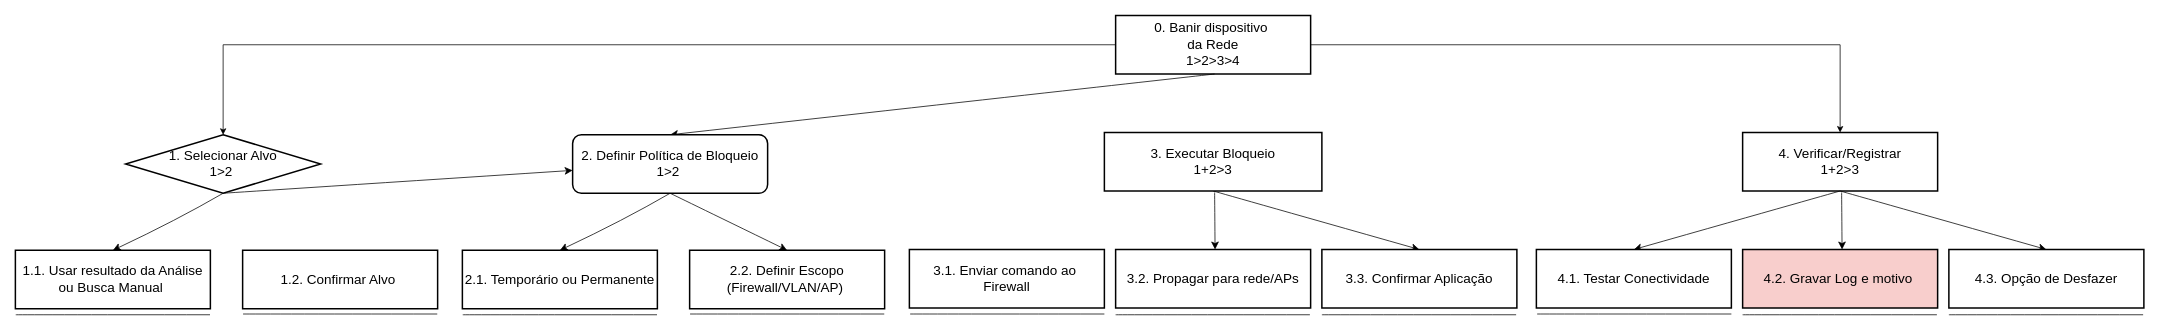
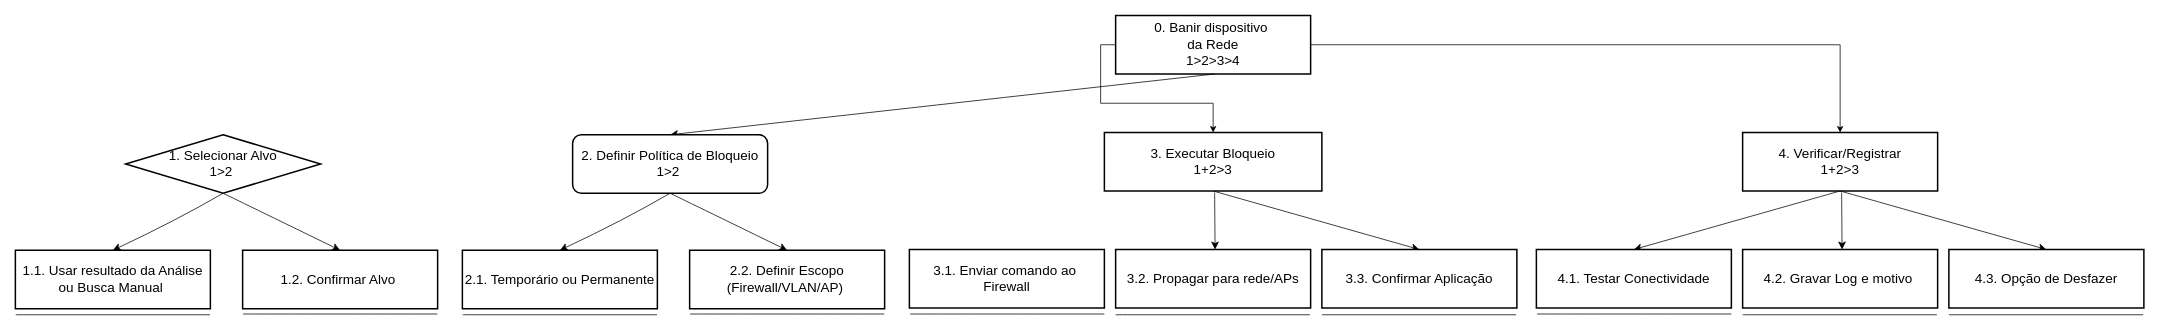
(661, 45) -> (1128, 103)
(397, 182) -> (280, 221)
(1840, 279) -> (1840, 279)
